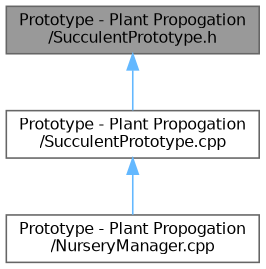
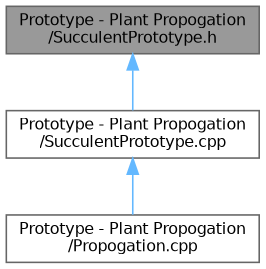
(133, 239) -> (133, 239)
